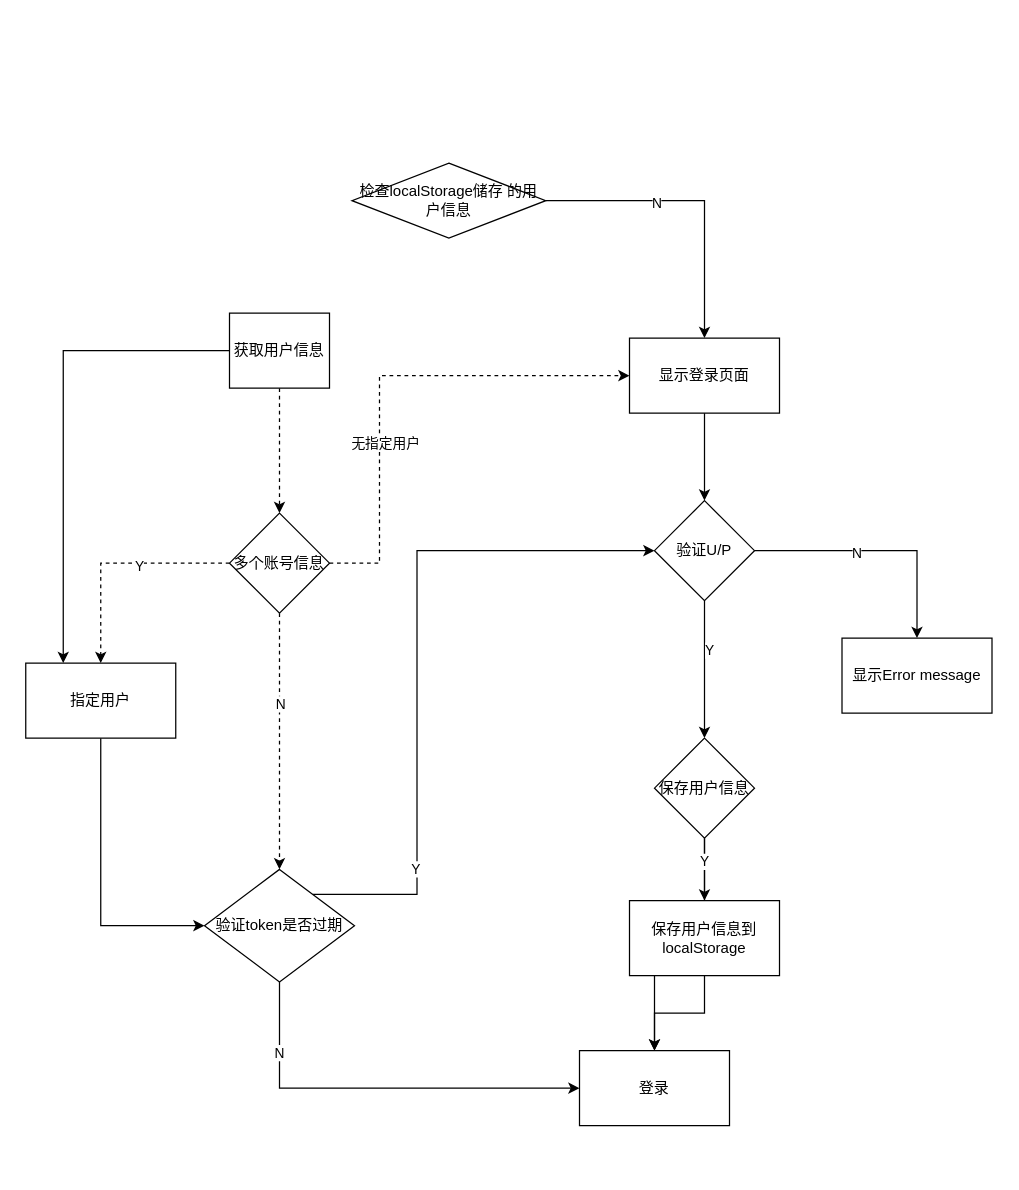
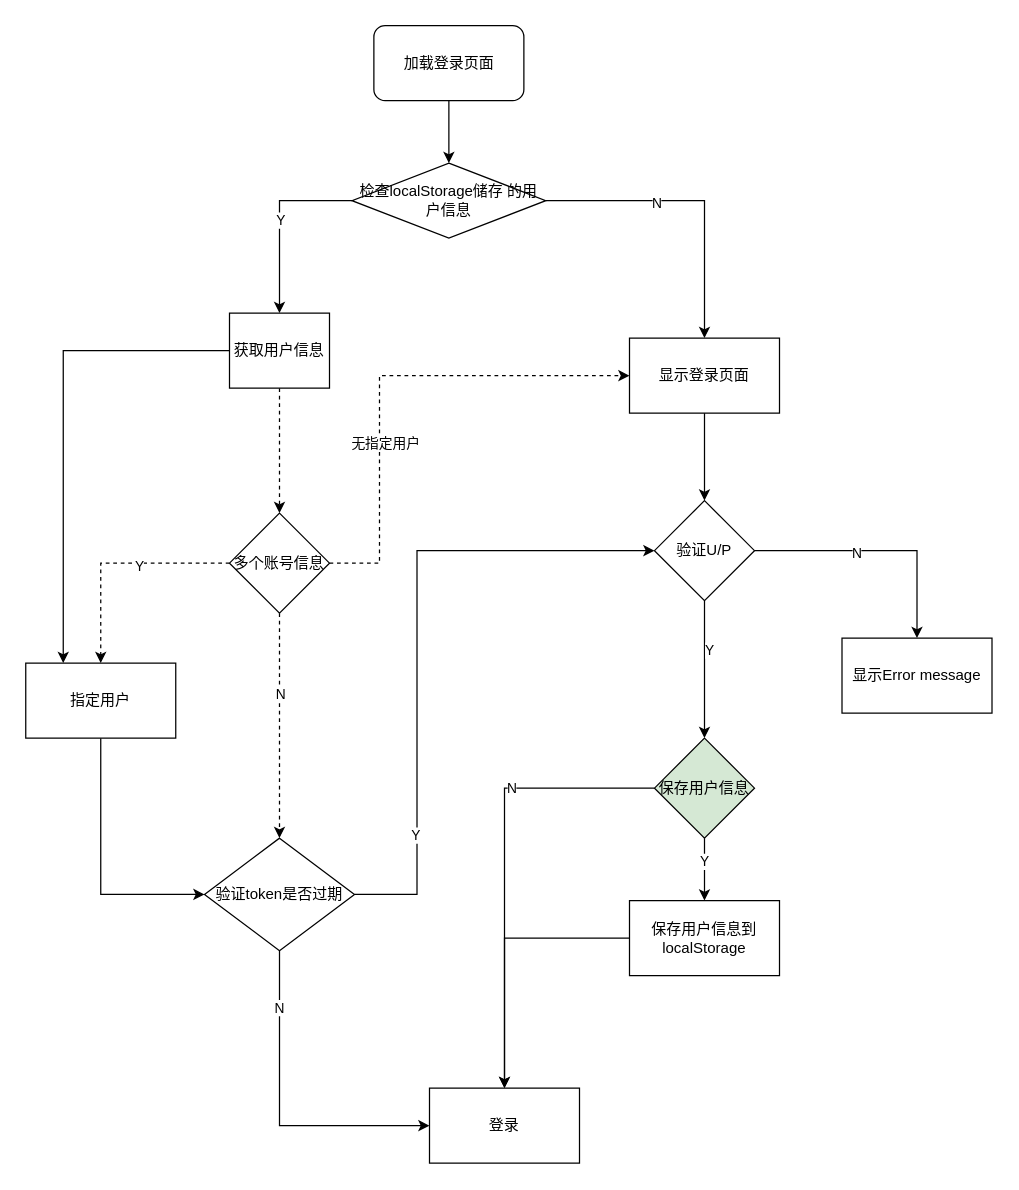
none -> (449, 63)
none -> (449, 128)
none -> (279, 217)
(704, 788) -> (704, 788)
(279, 926) -> (279, 894)
(654, 1088) -> (504, 1126)
